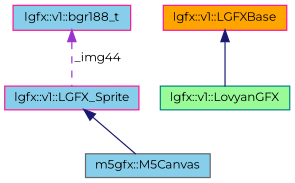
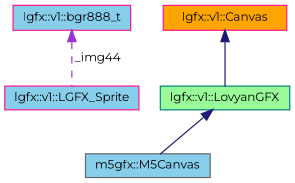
(72, 18) -> (72, 18)
(225, 18) -> (225, 18)
(114, 136) -> (182, 136)
